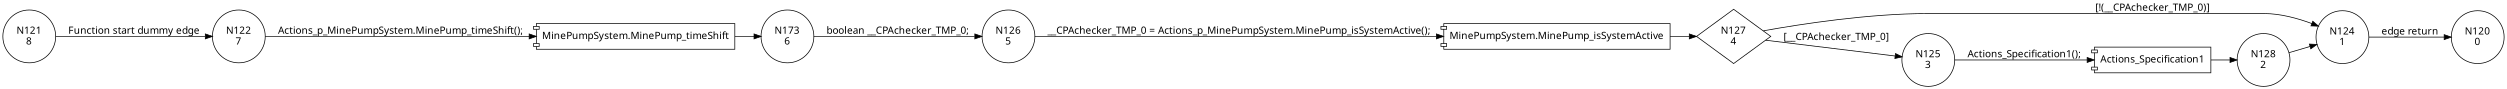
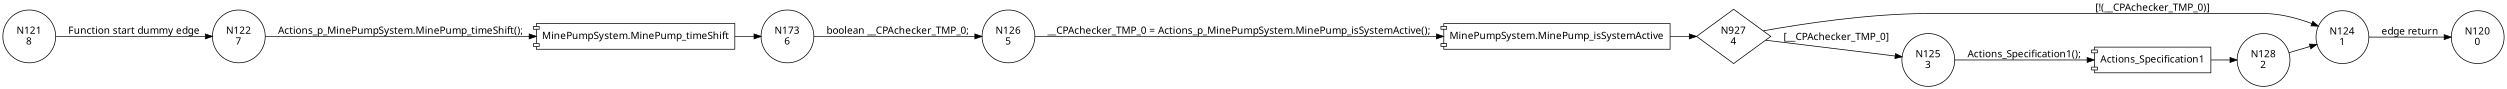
(1734, 36) -> (1734, 36)
